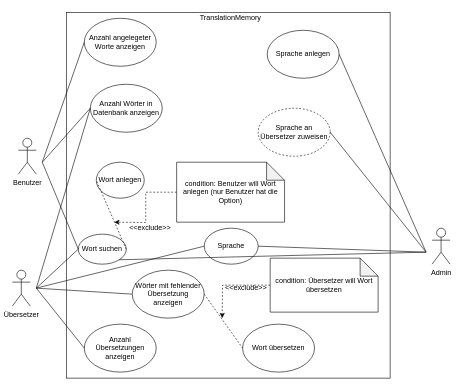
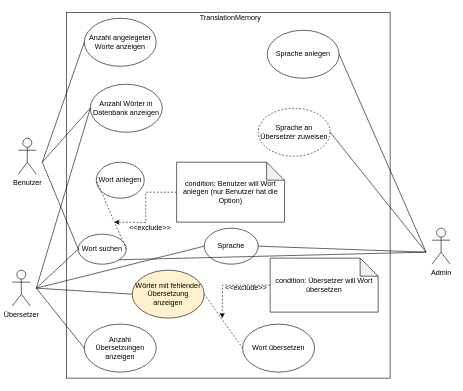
(168, 294) -> (168, 294)
